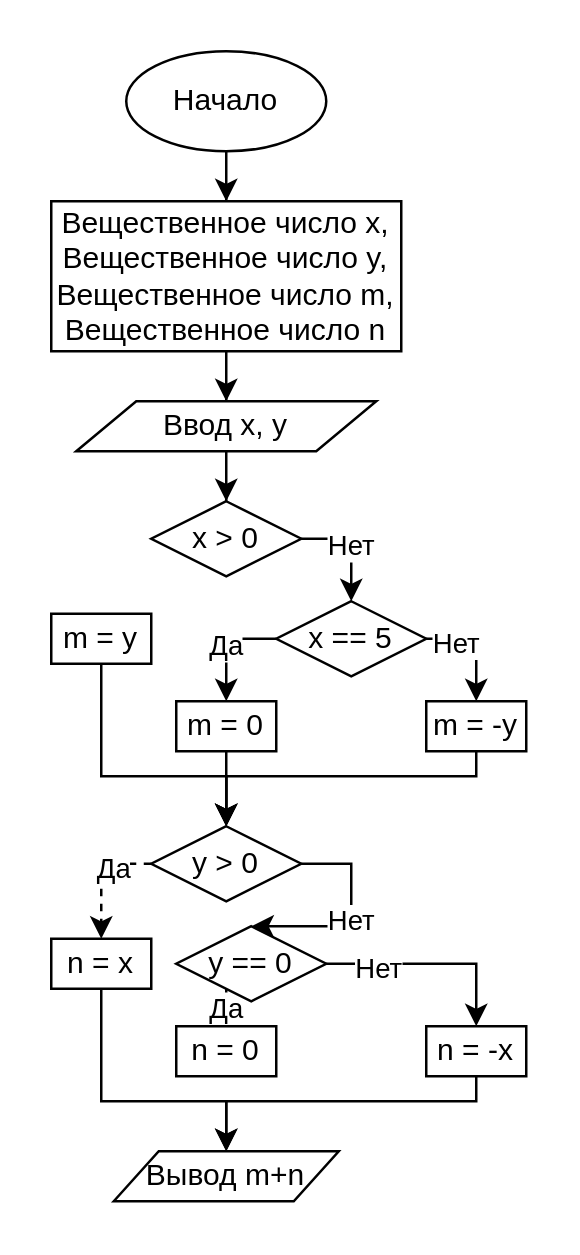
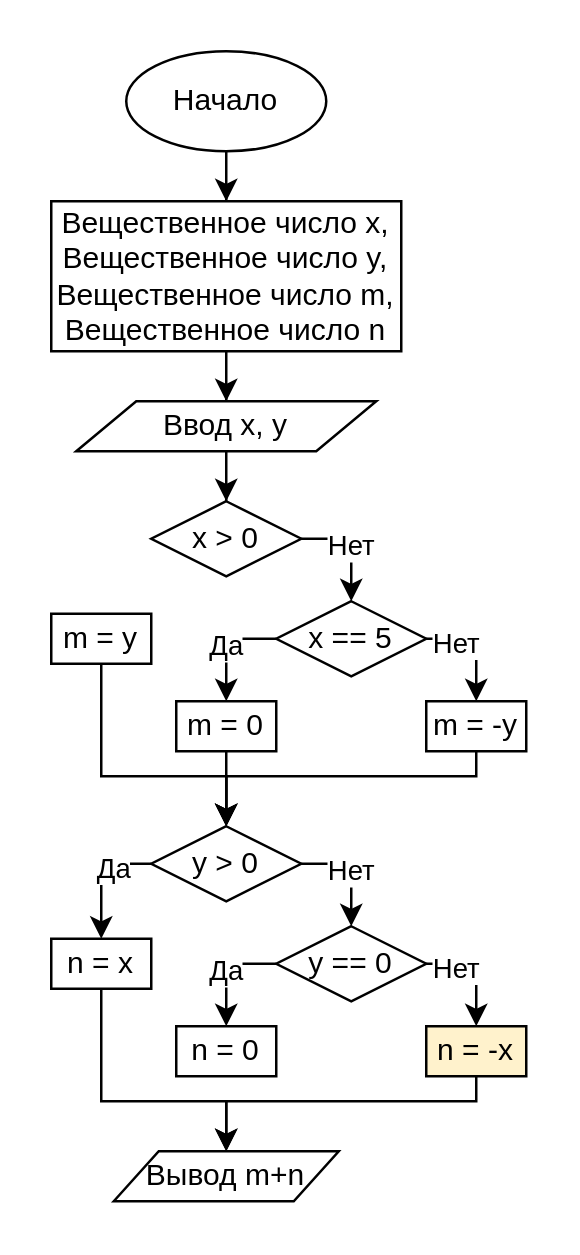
(101, 901) -> (101, 901)
(251, 964) -> (351, 964)
(476, 1051) -> (476, 1051)
